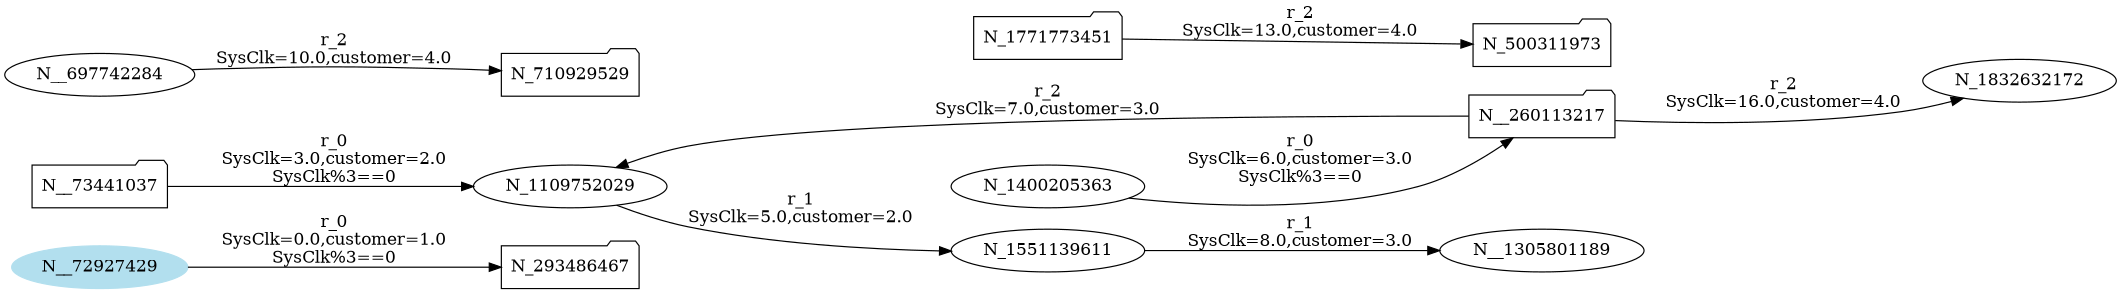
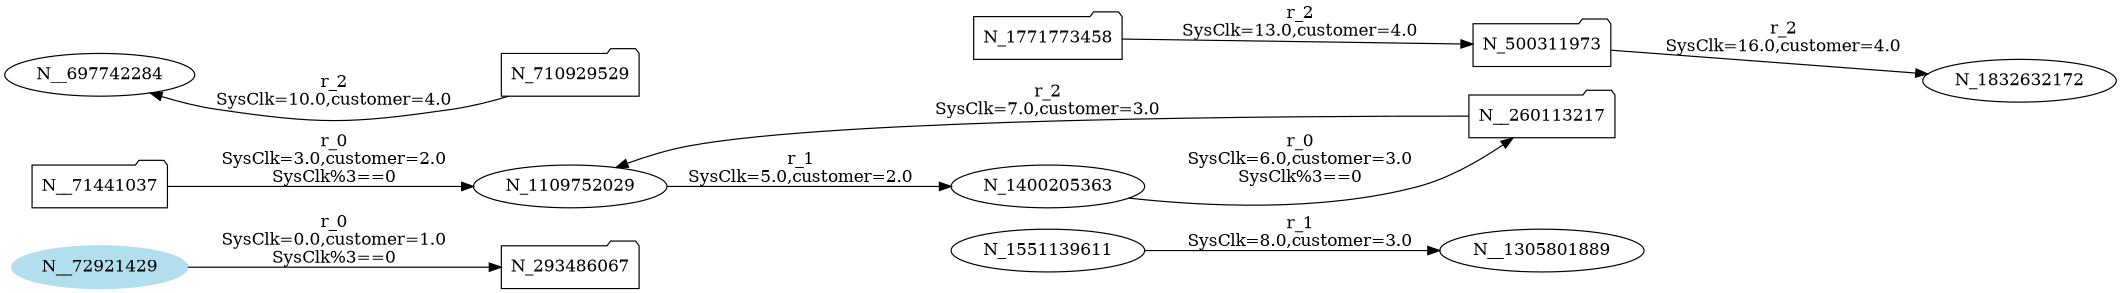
(1048, 38) -> (1048, 38)
(341, 67) -> (335, 121)
(1784, 121) -> (1763, 62)
(100, 186) -> (100, 186)
(776, 240) -> (803, 186)
(1542, 251) -> (1542, 251)
(100, 267) -> (100, 267)
(570, 267) -> (570, 267)
